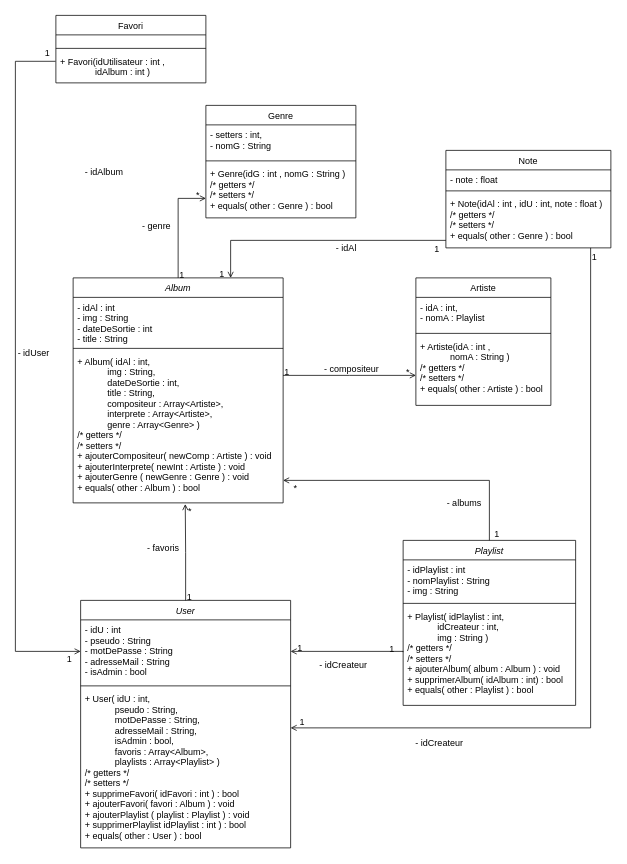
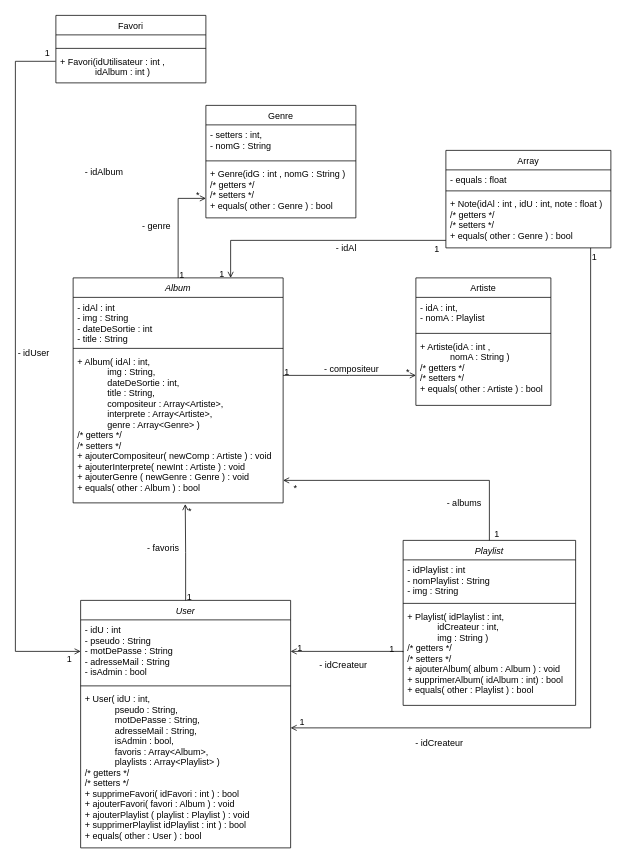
(528, 161) -> (528, 161)
(479, 180) -> (483, 180)
